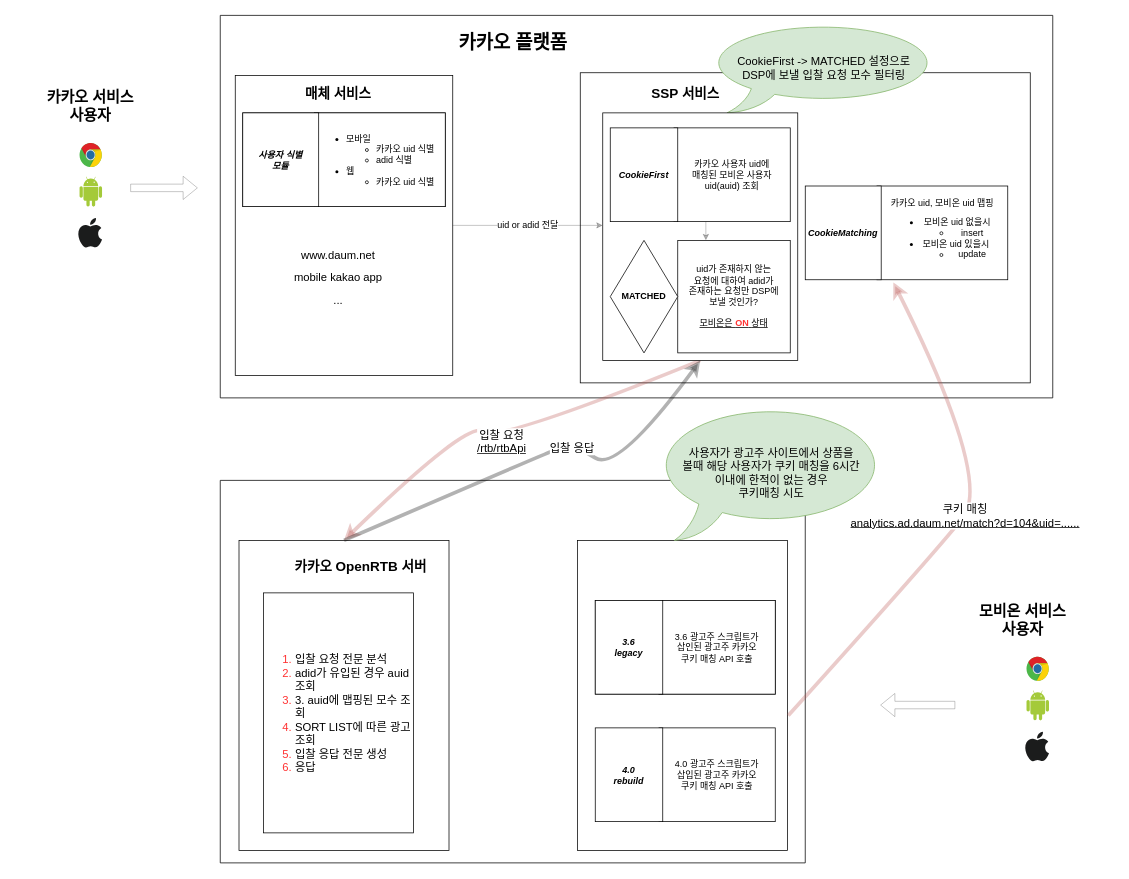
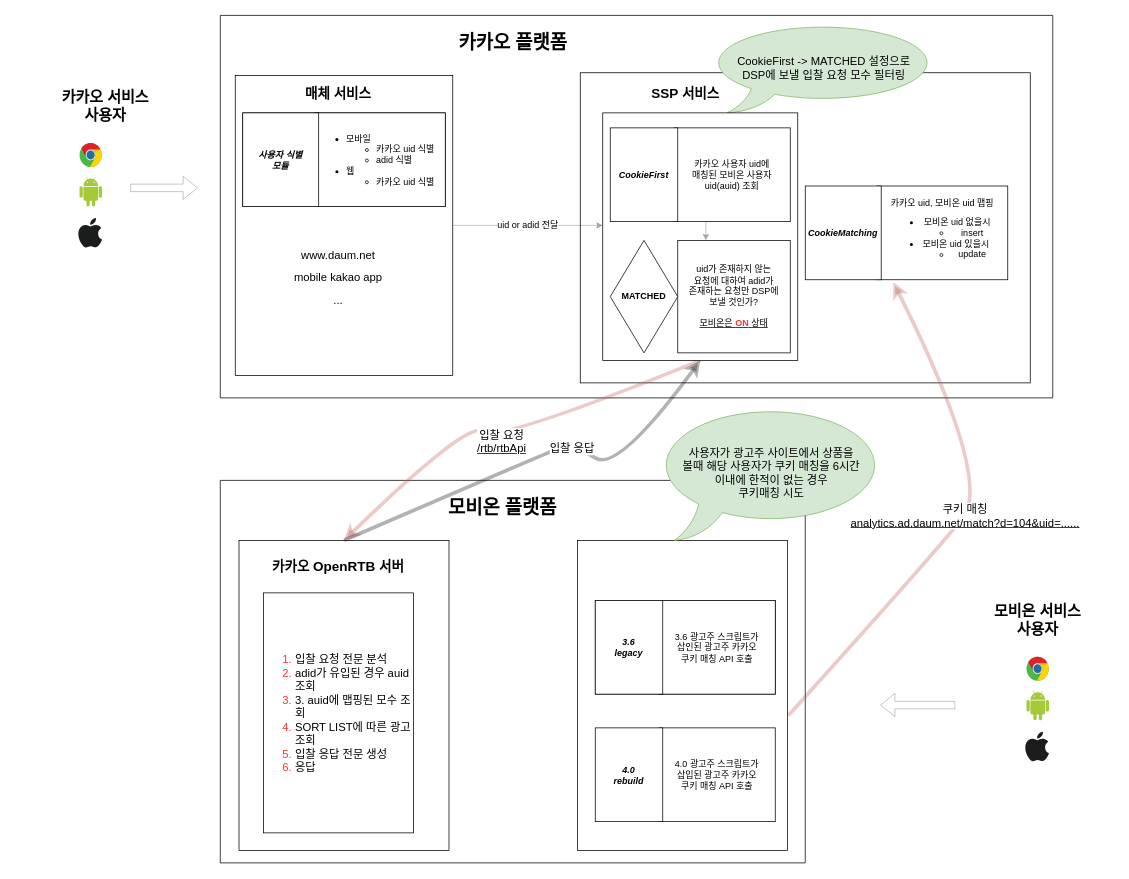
(91, 105) -> (106, 105)
none -> (502, 507)
(361, 567) -> (338, 567)
(1023, 619) -> (1038, 619)
